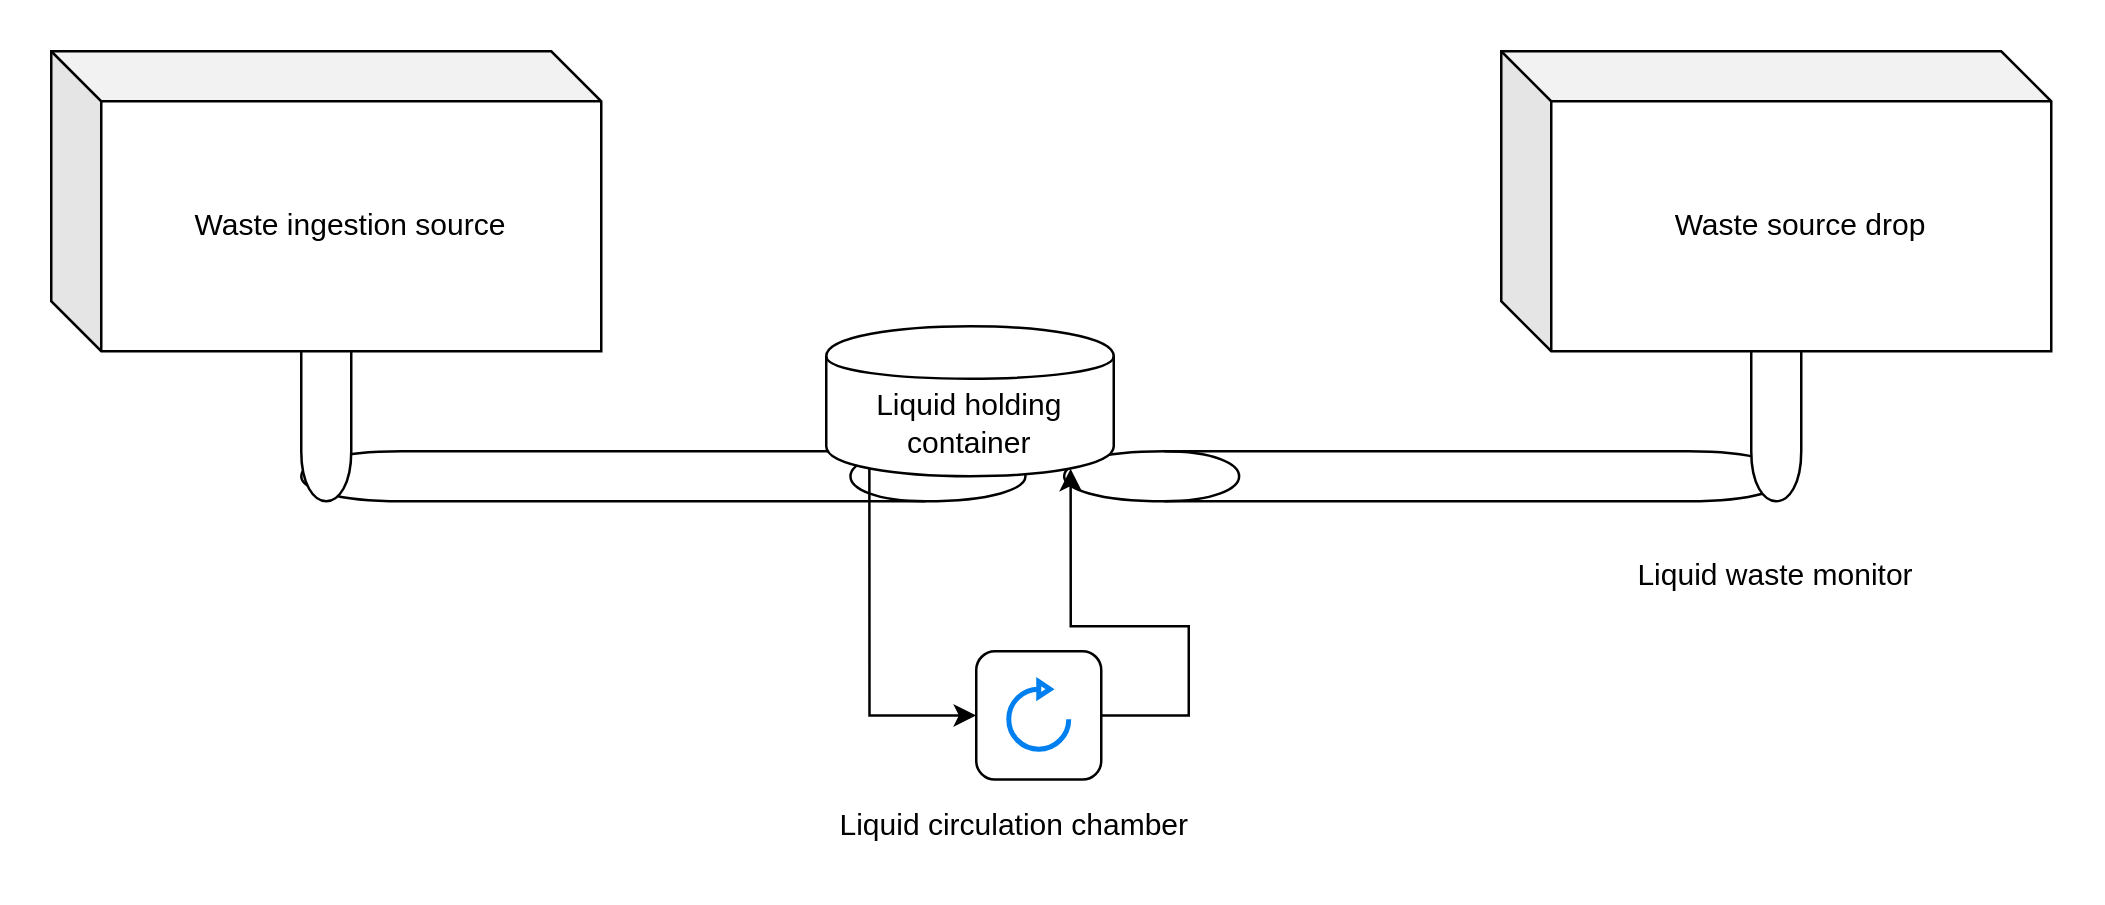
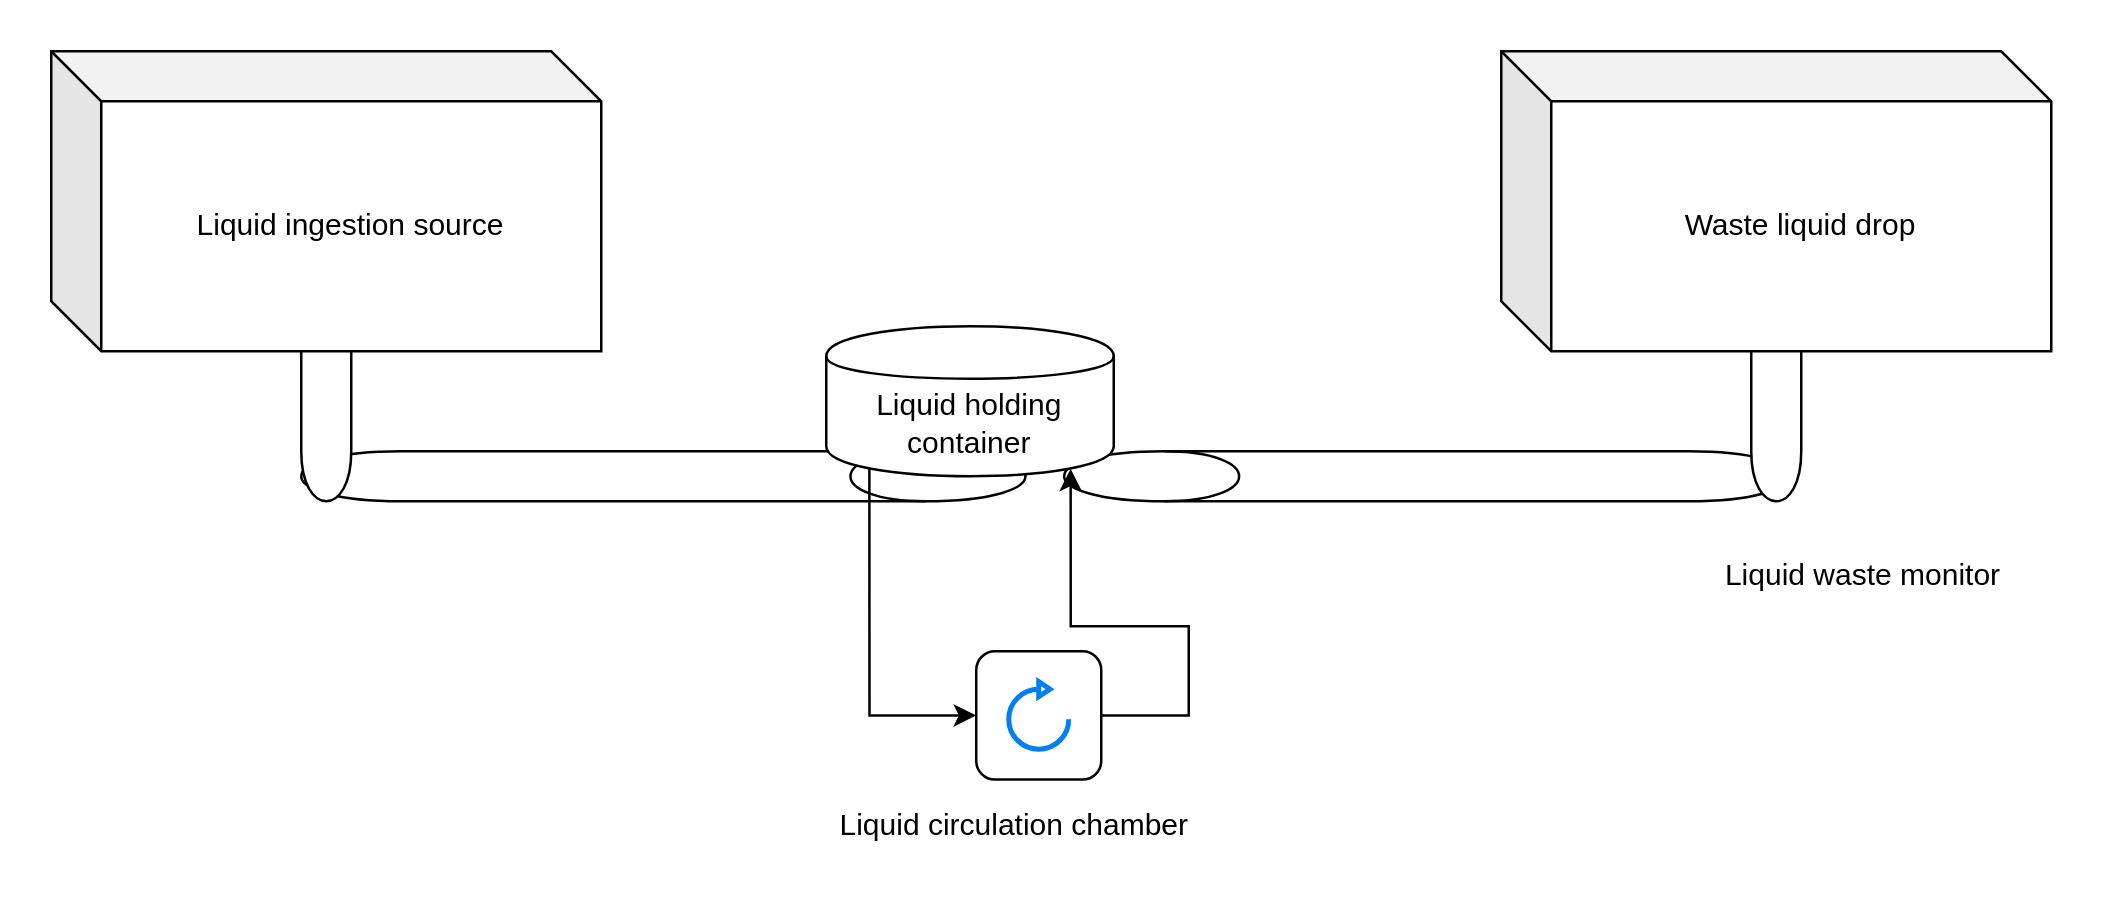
(351, 226) -> (351, 226)
(1801, 226) -> (1801, 226)
(1776, 576) -> (1864, 576)
